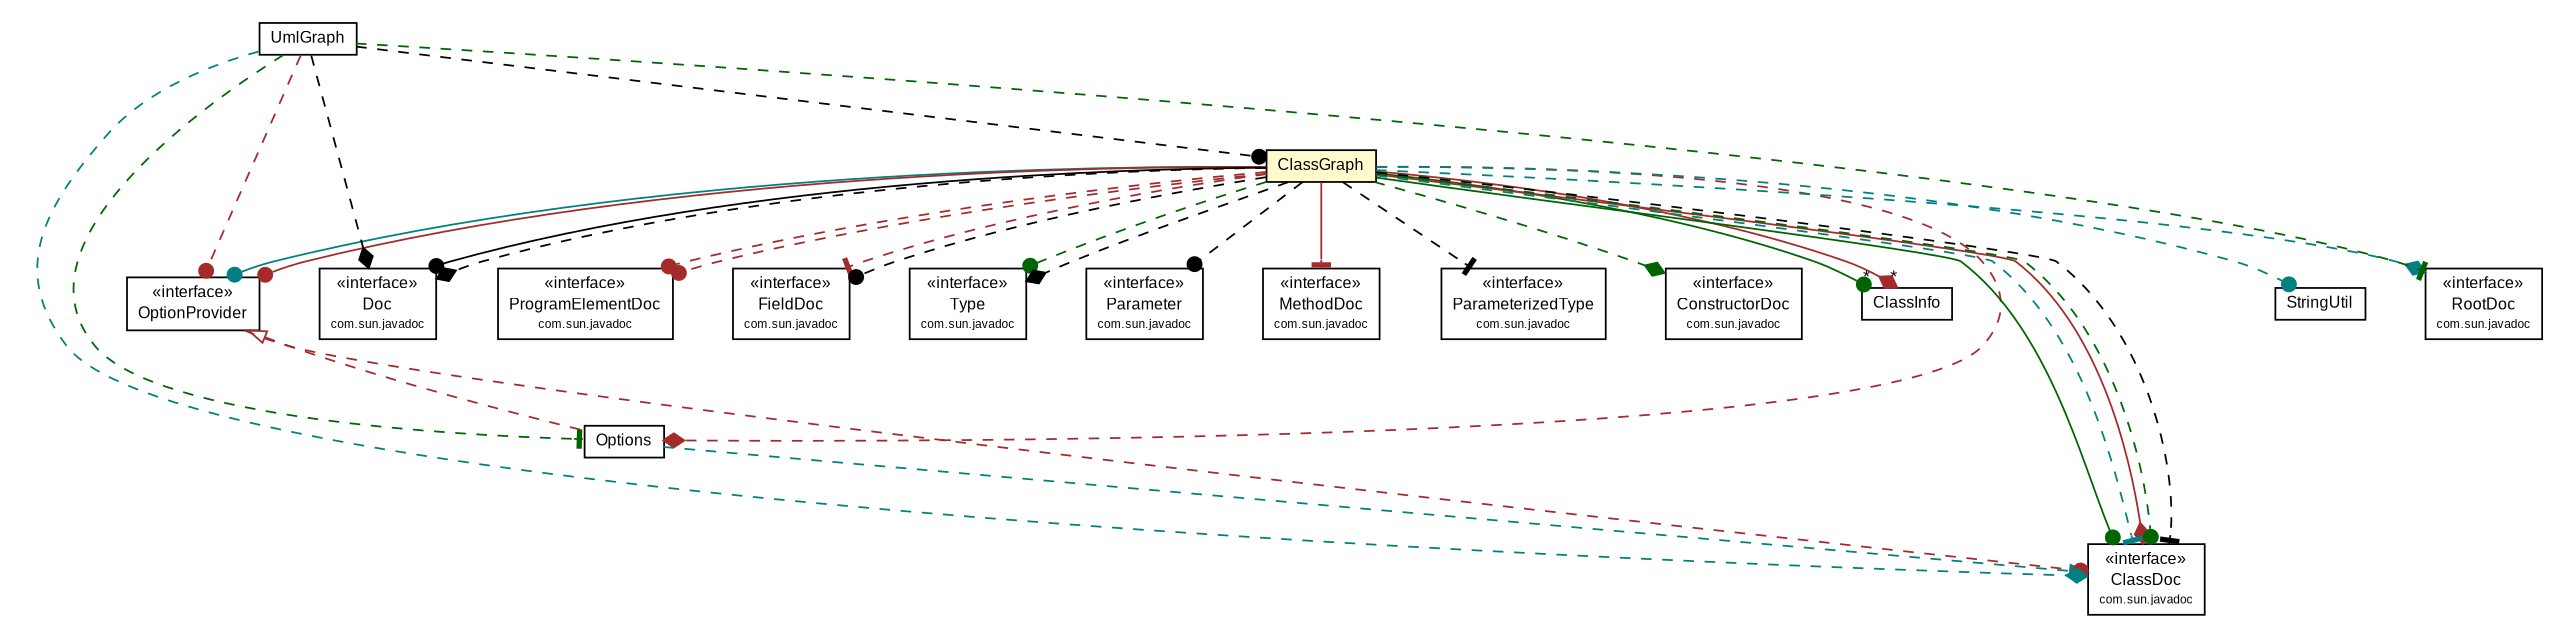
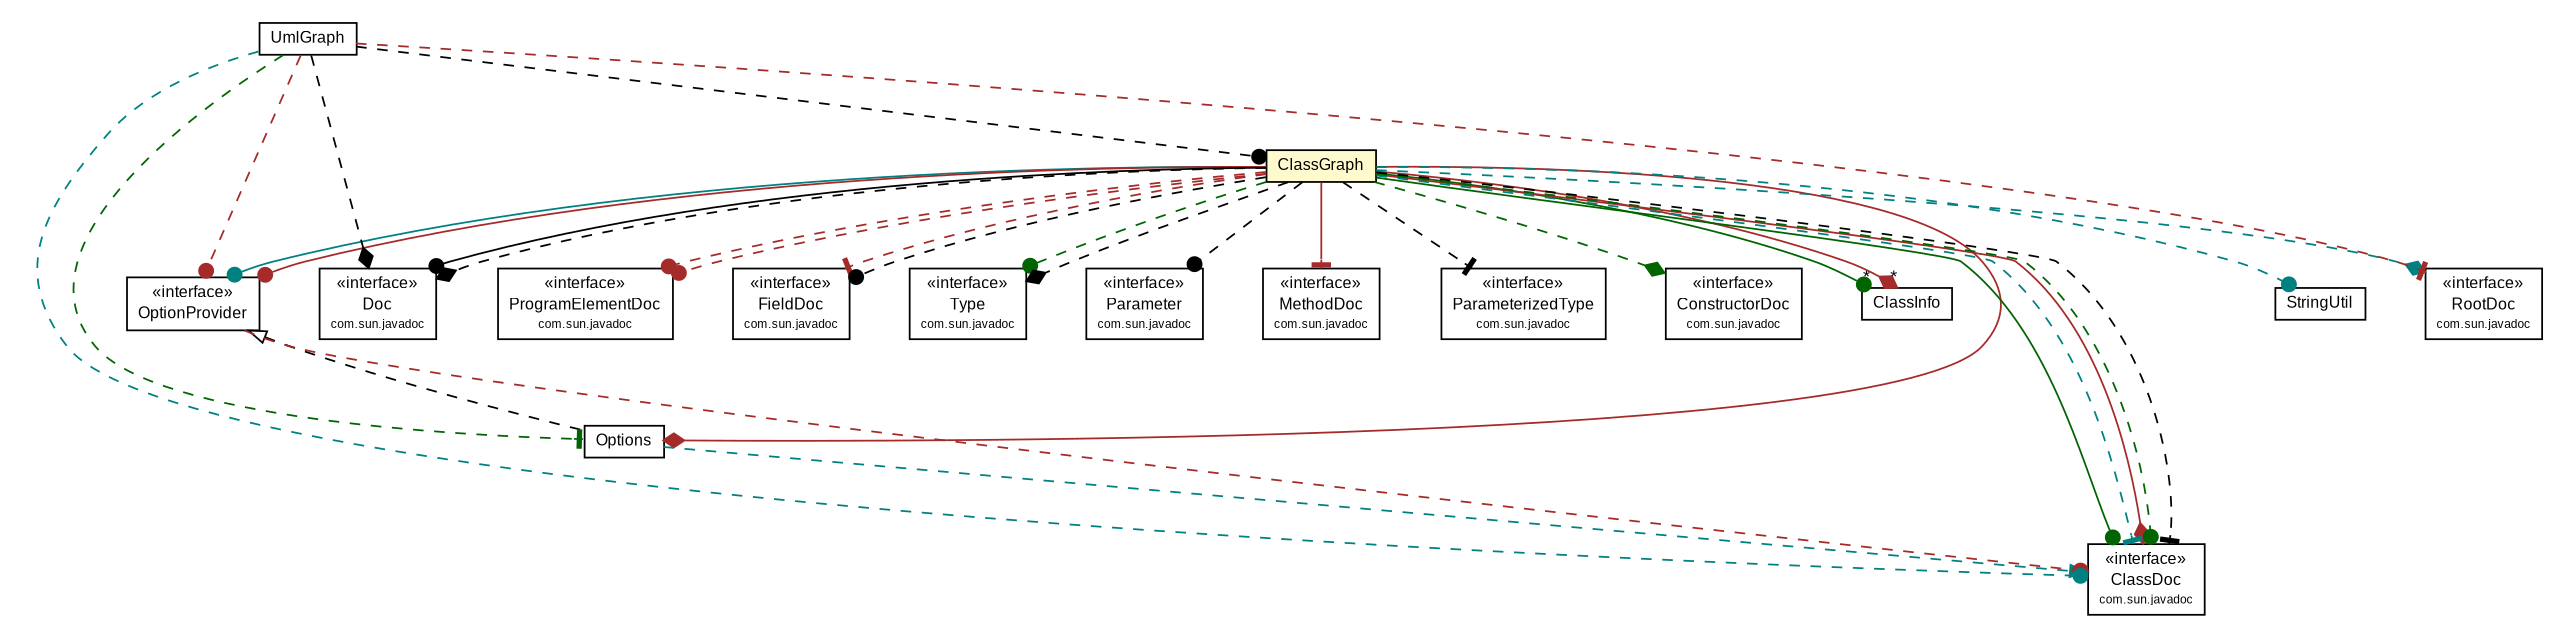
(1391, 121) -> (1391, 121)
(423, 388) -> (423, 388)
(1696, 409) -> (1696, 409)
(853, 505) -> (853, 505)
